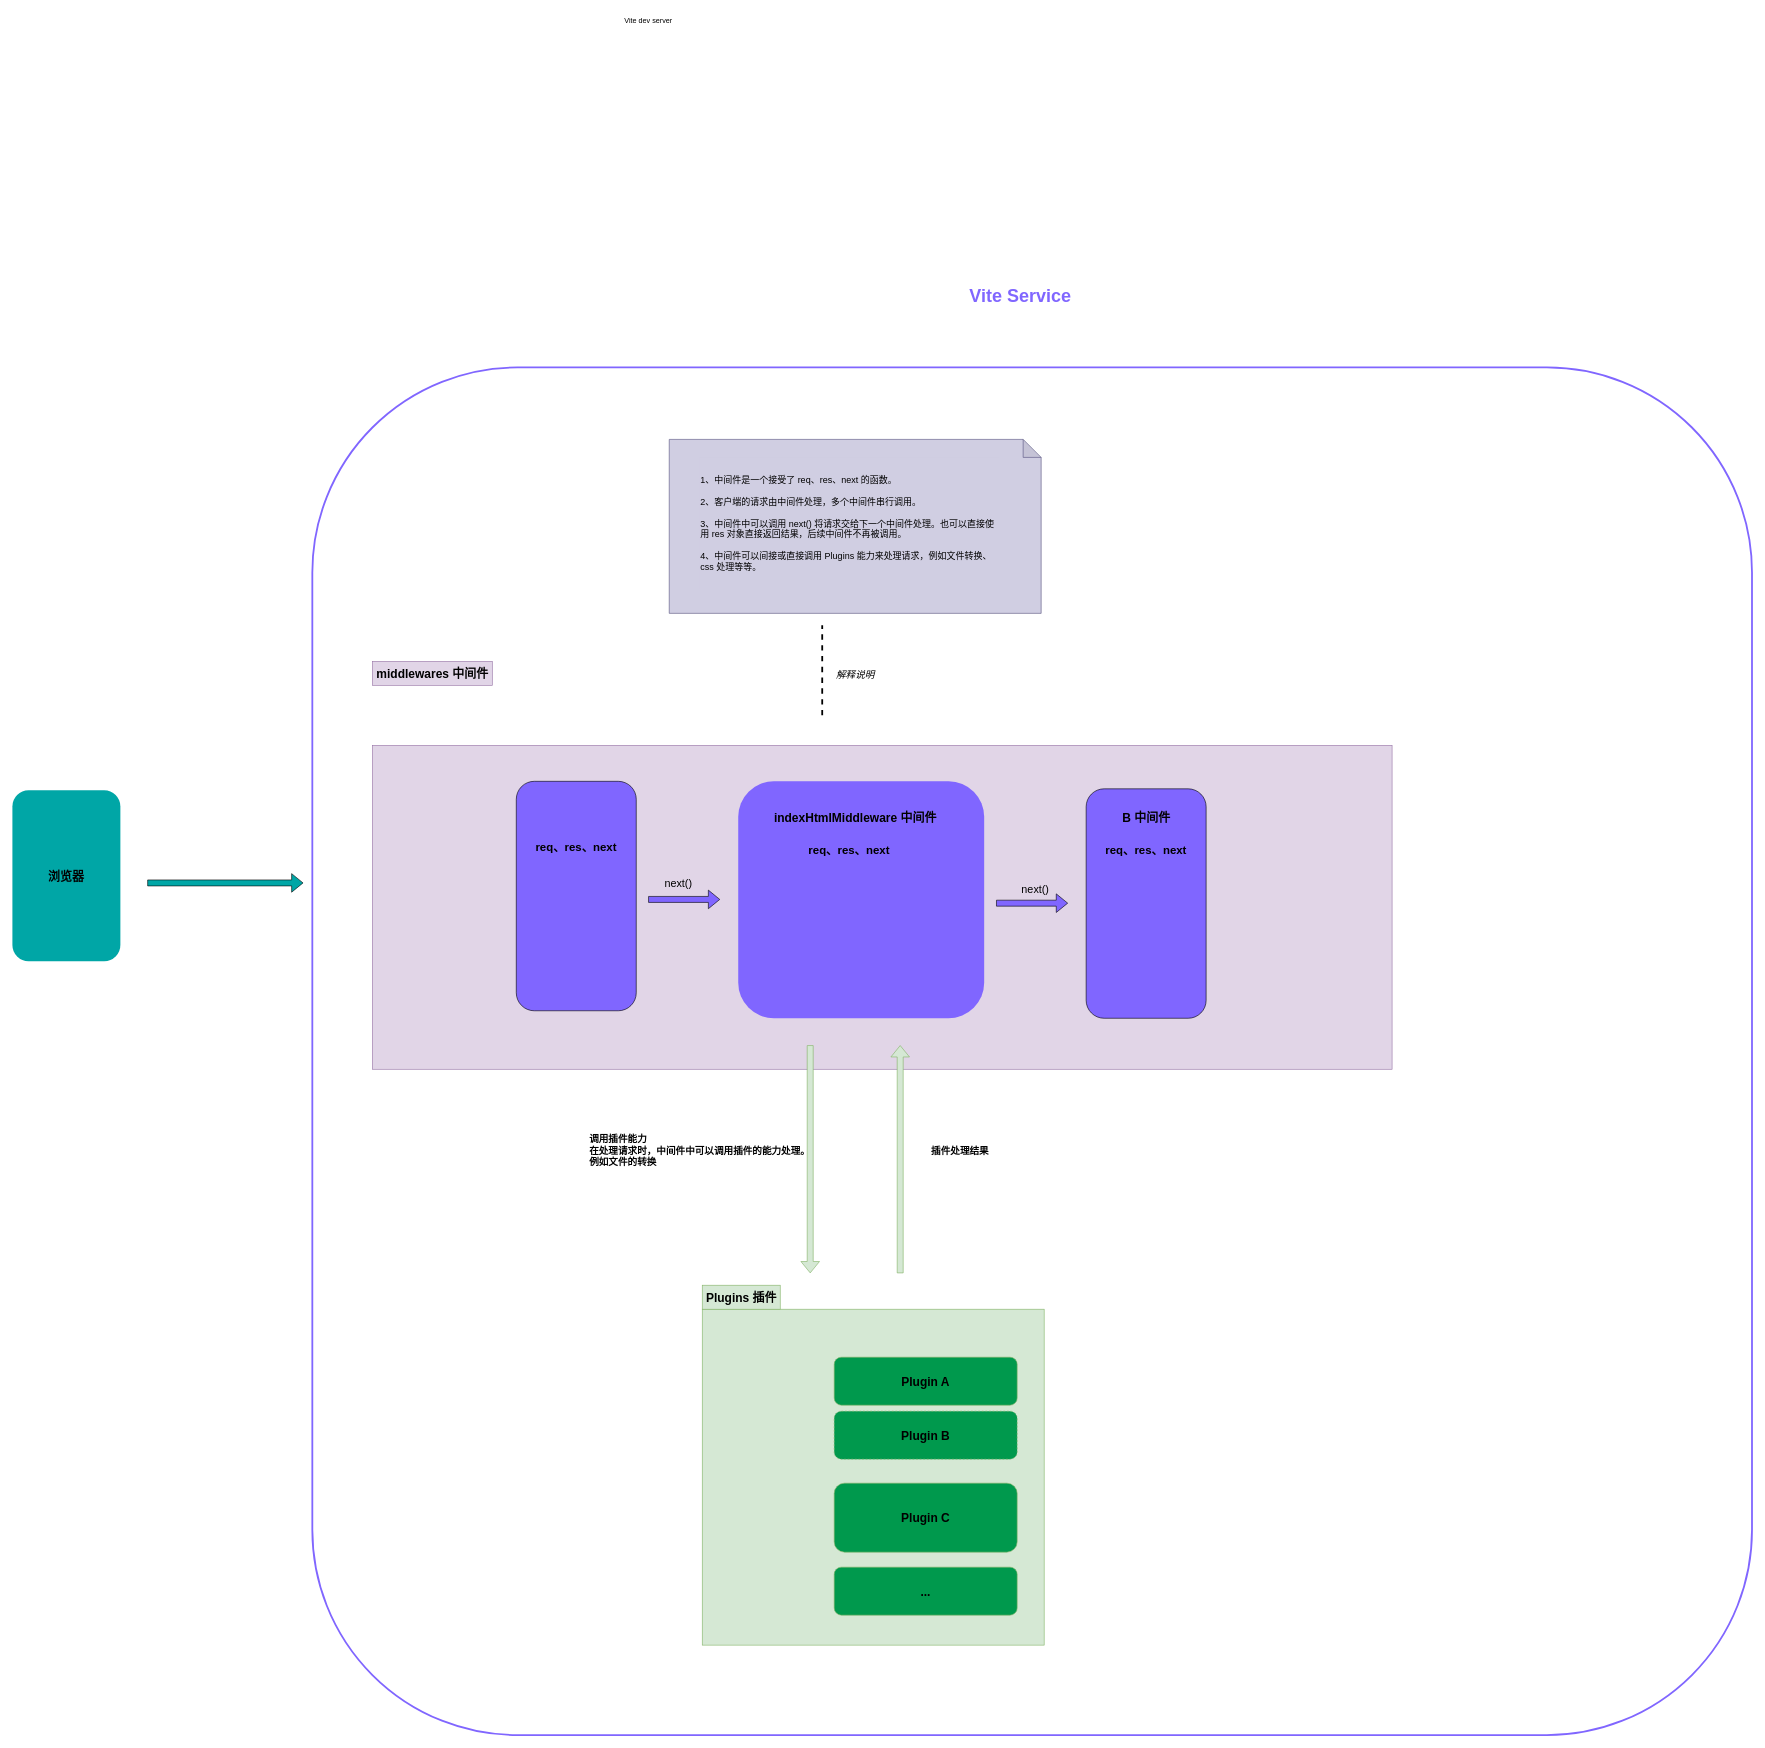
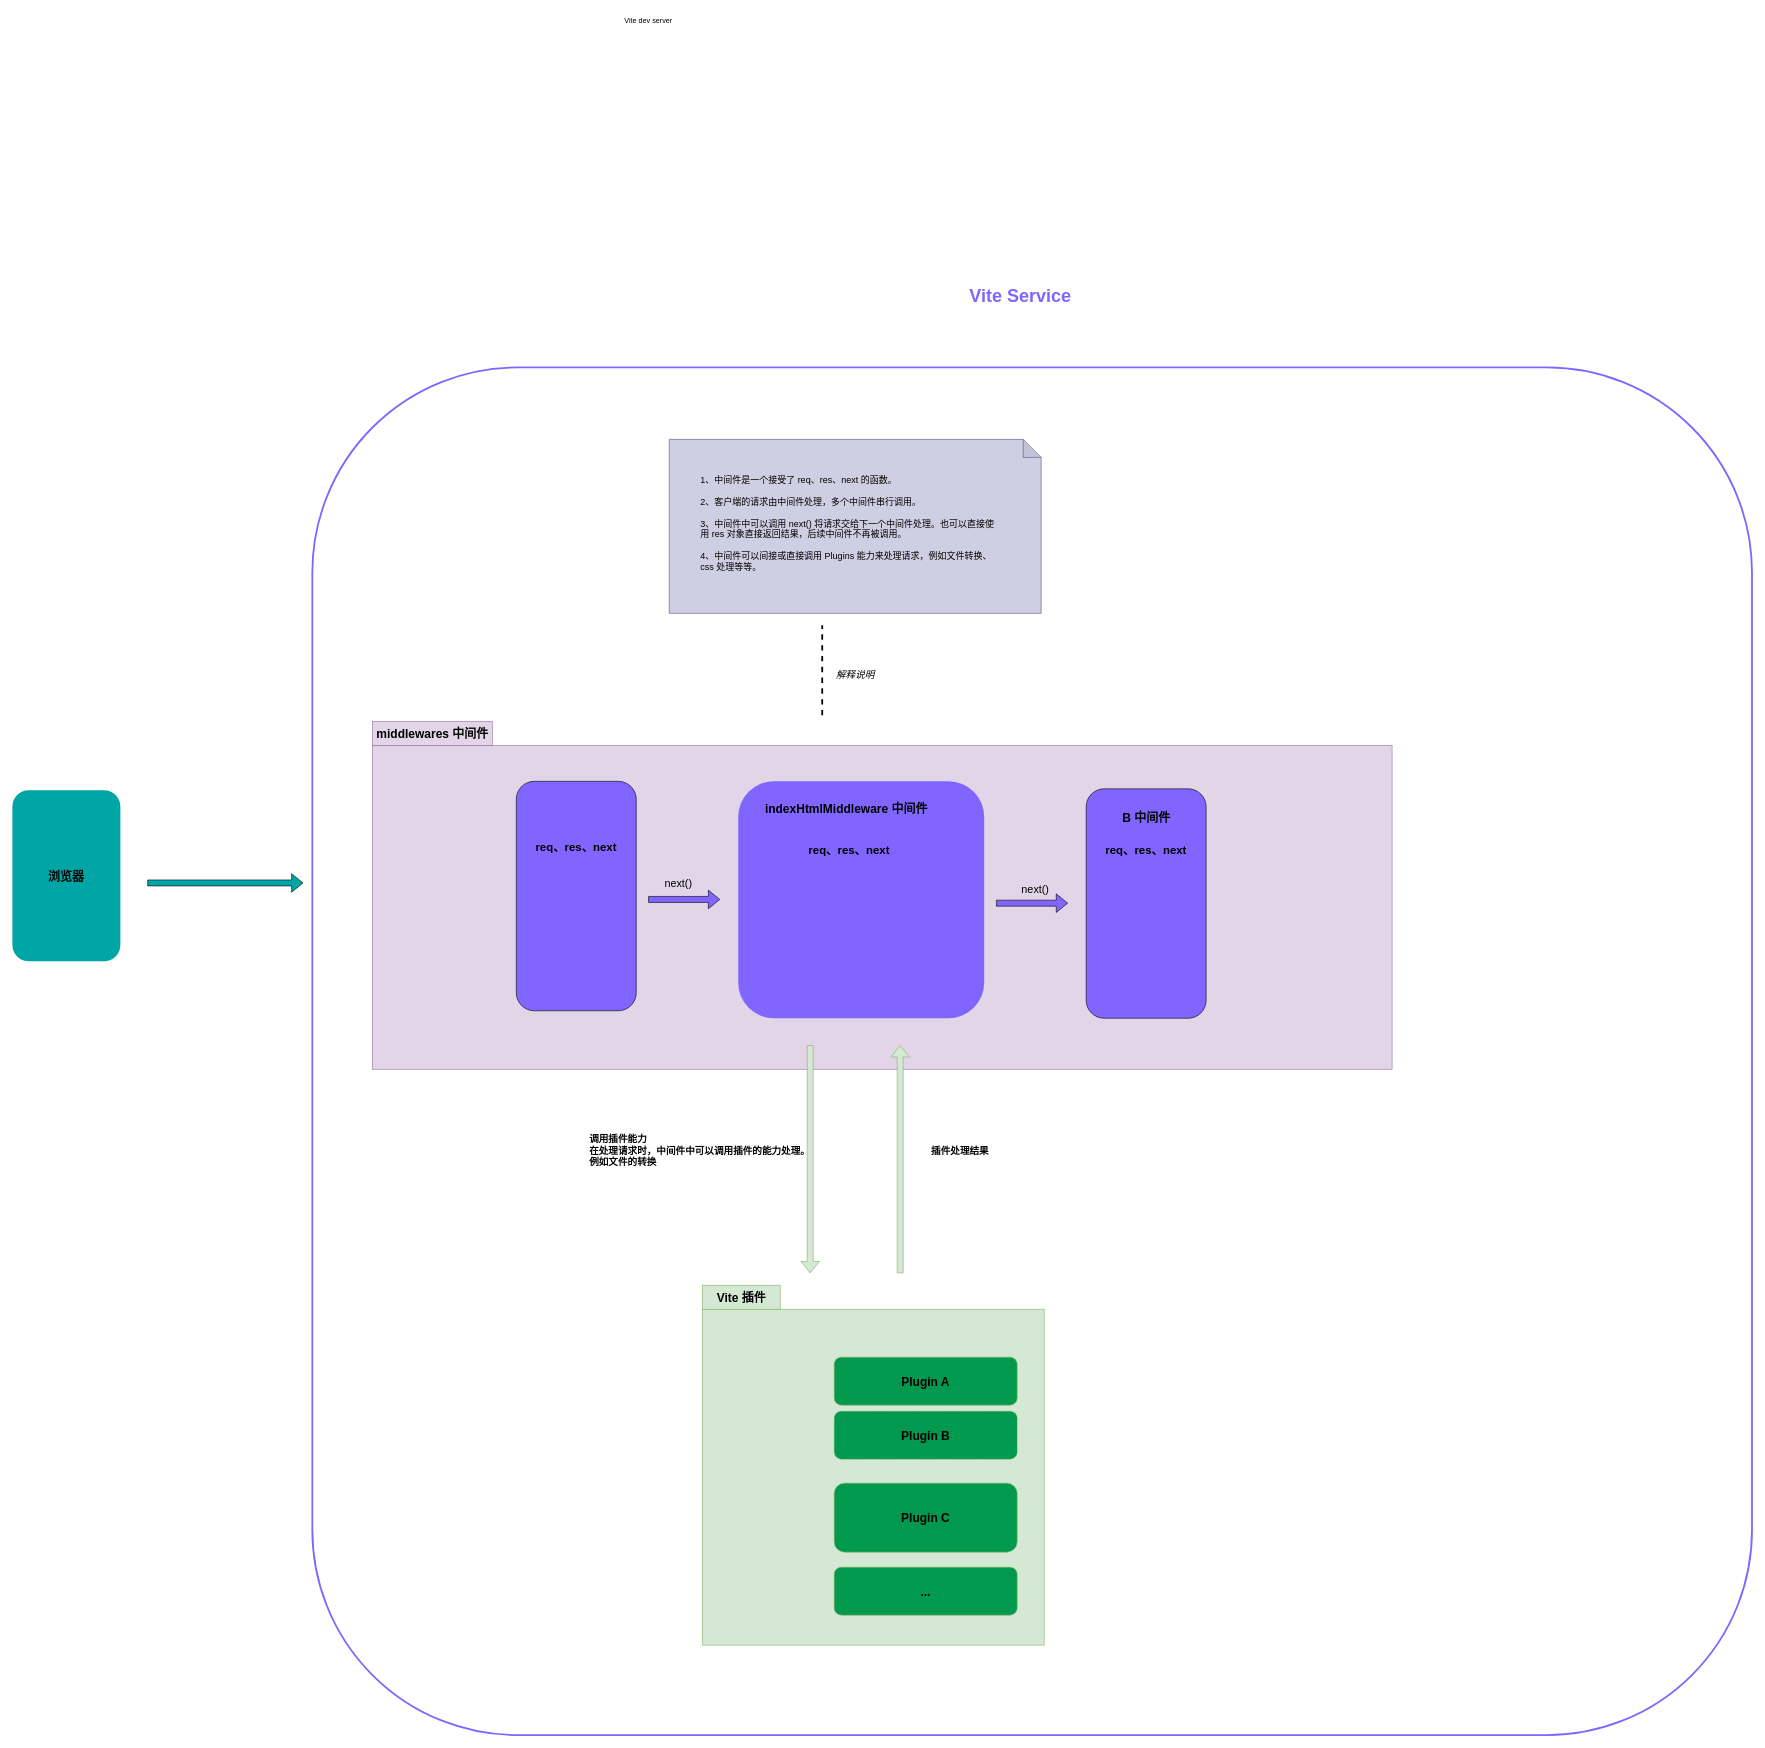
(432, 674) -> (432, 734)
(855, 818) -> (846, 809)
(742, 1298) -> (742, 1298)
